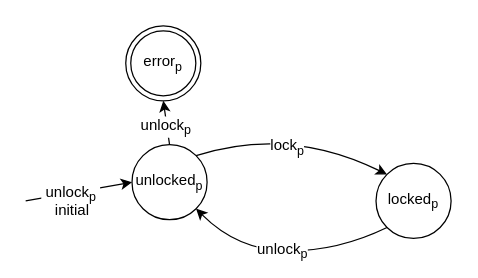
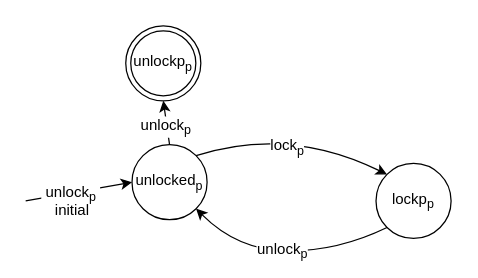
(163, 63) -> (163, 63)
(413, 201) -> (413, 201)
